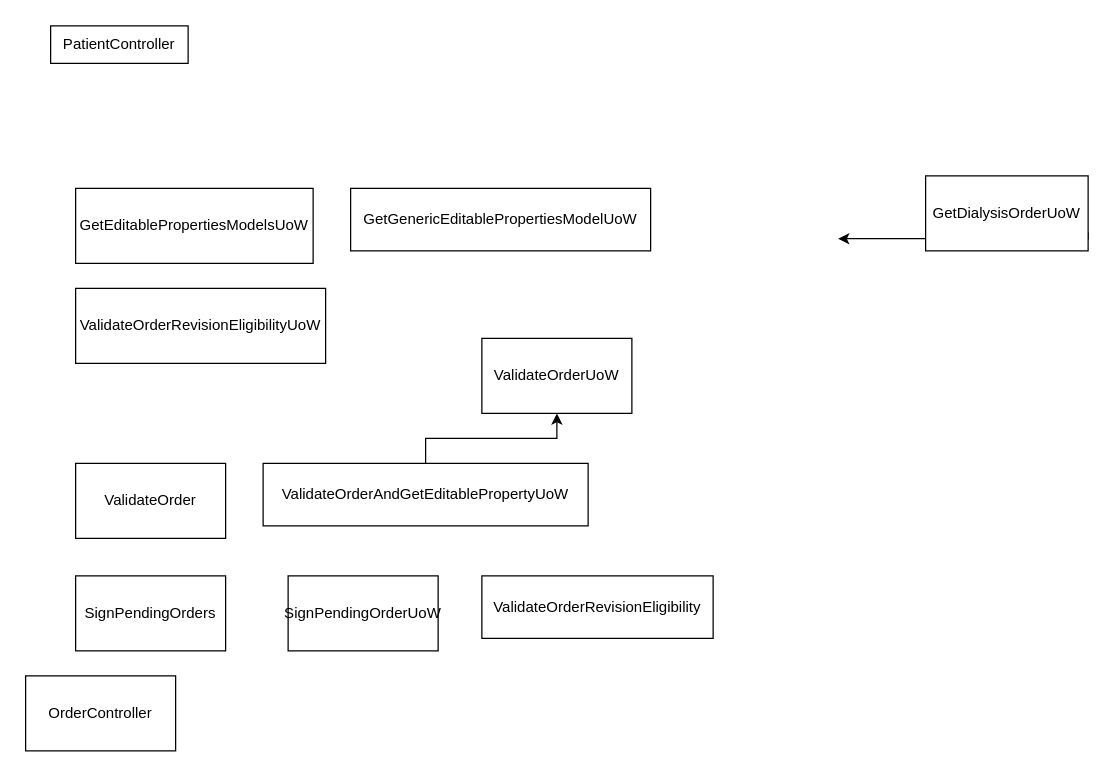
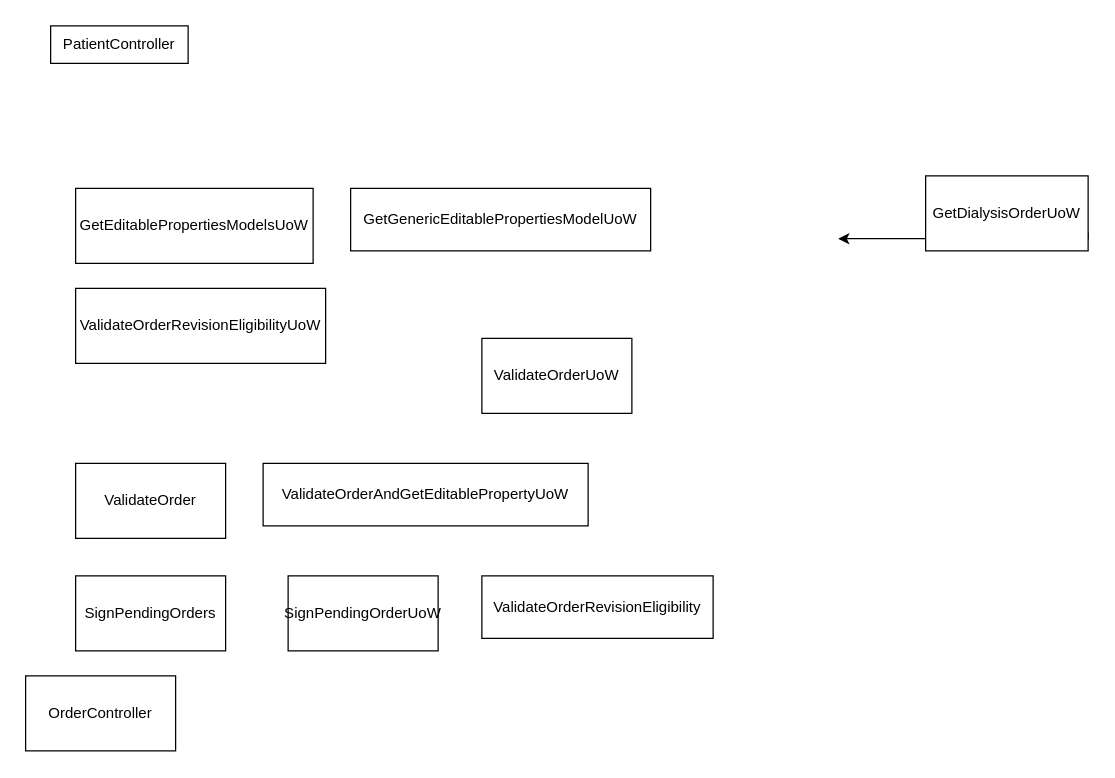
(487, 438) -> none
